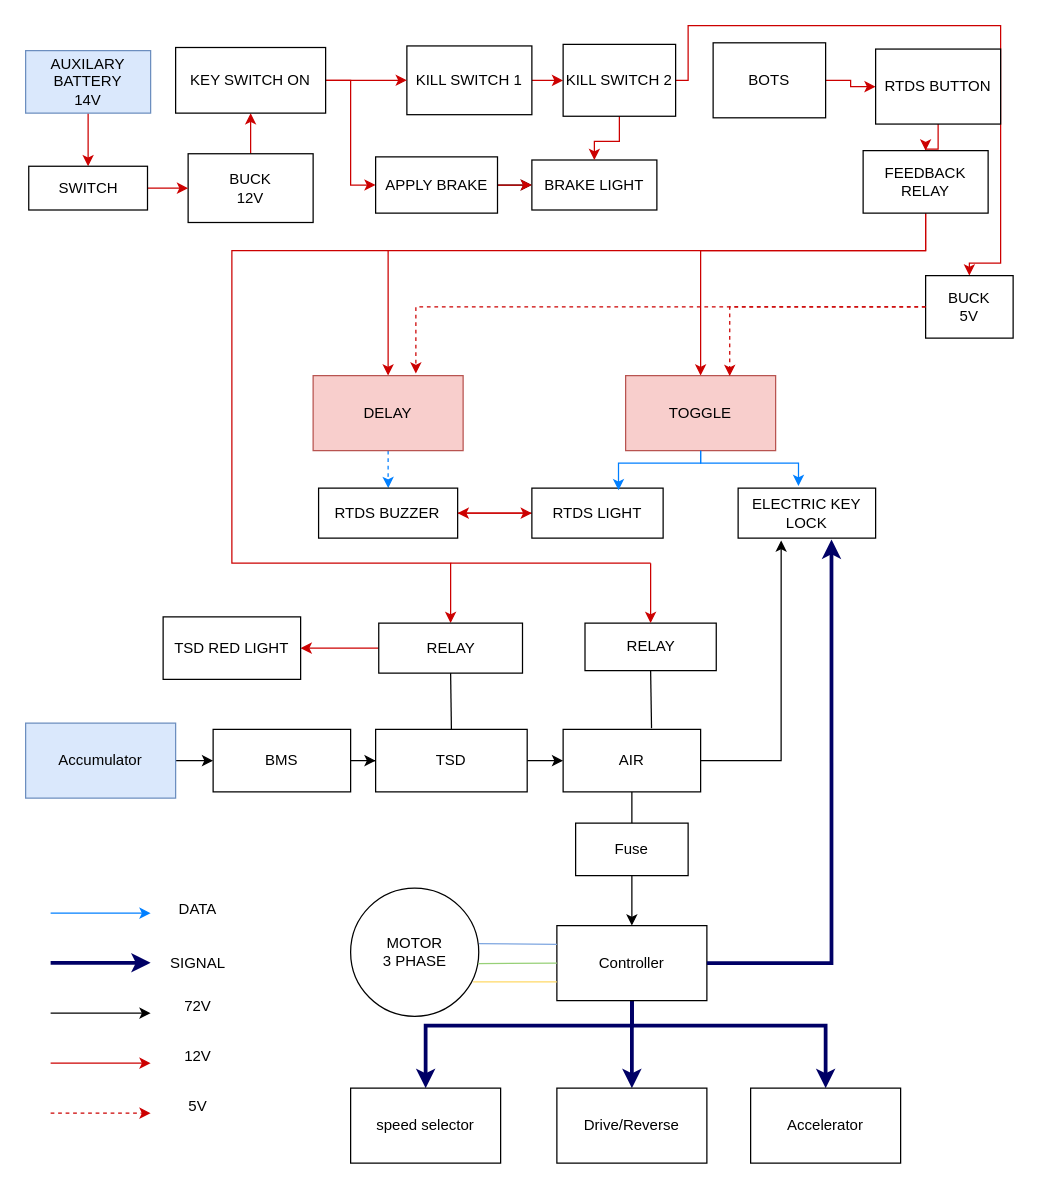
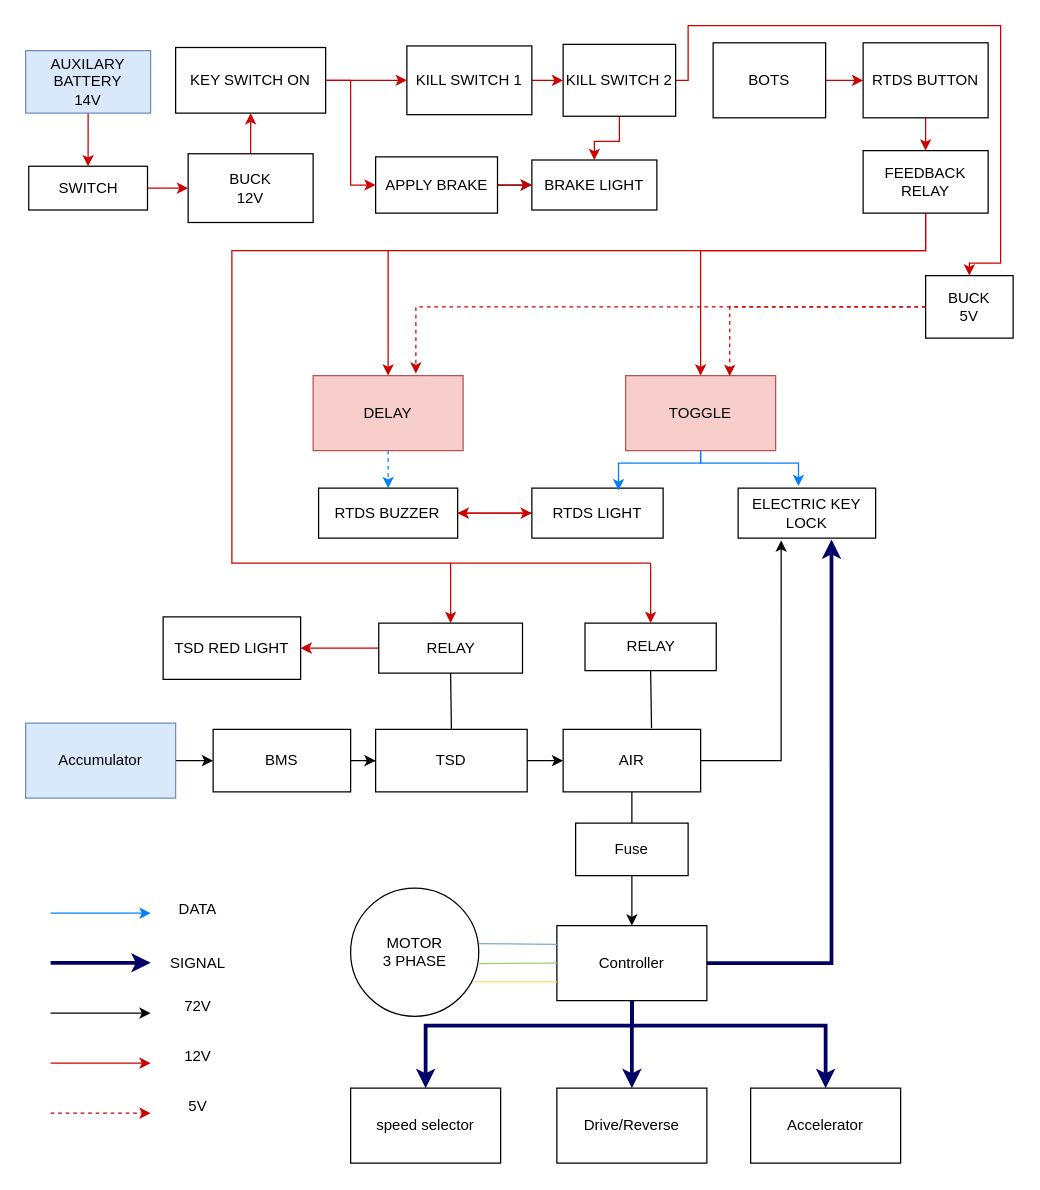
(938, 87) -> (926, 80)
